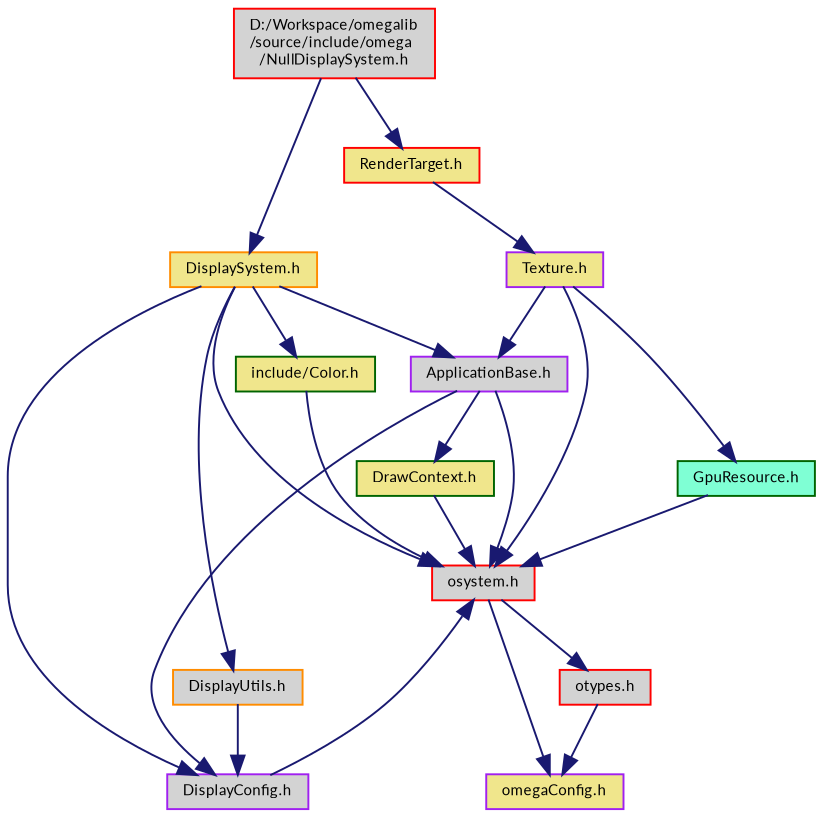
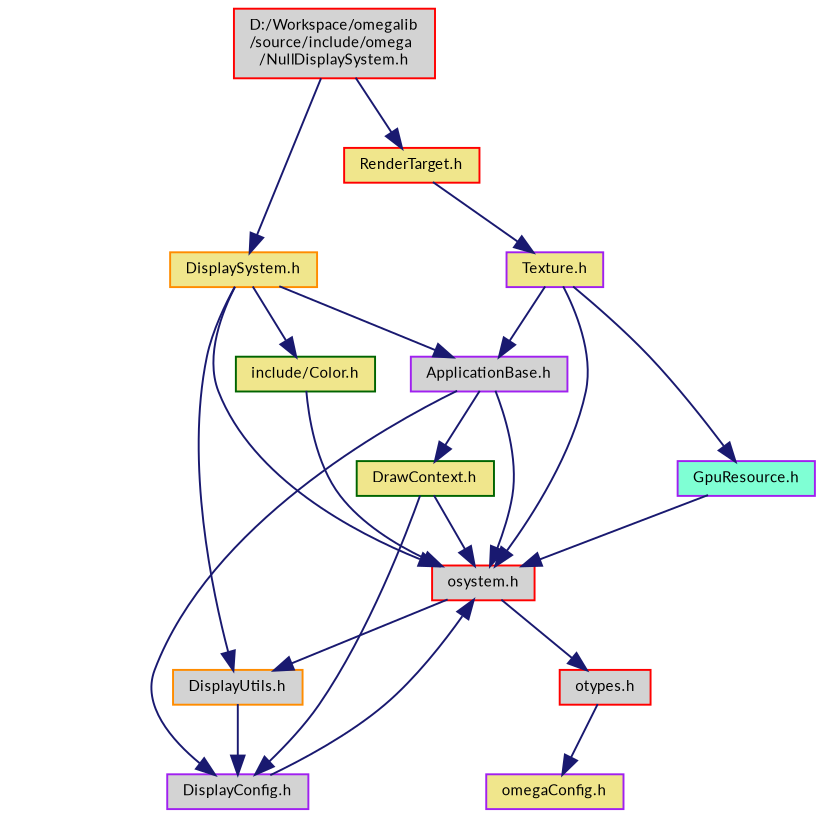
(746, 478) -> (746, 478)
(8, 519) -> (369, 616)
(516, 678) -> (378, 628)
